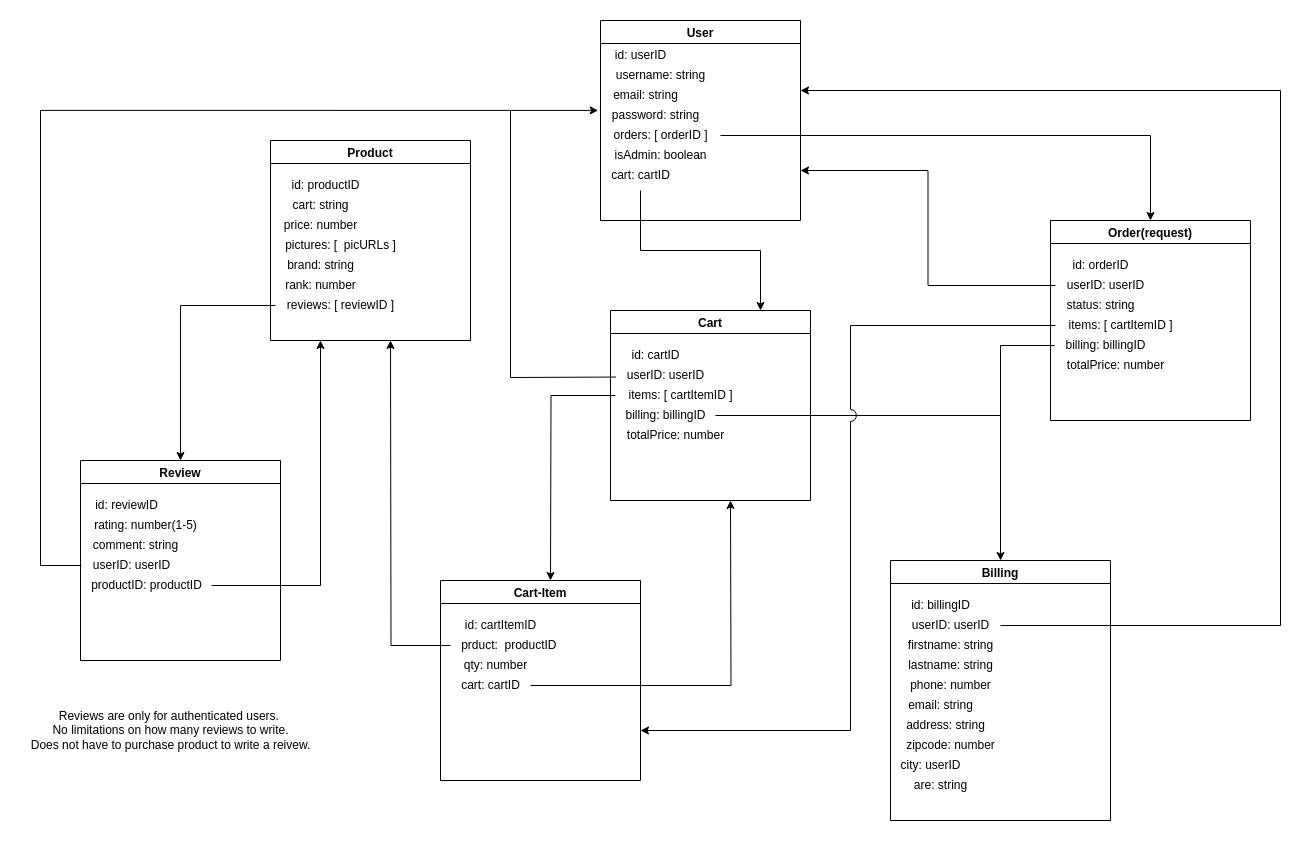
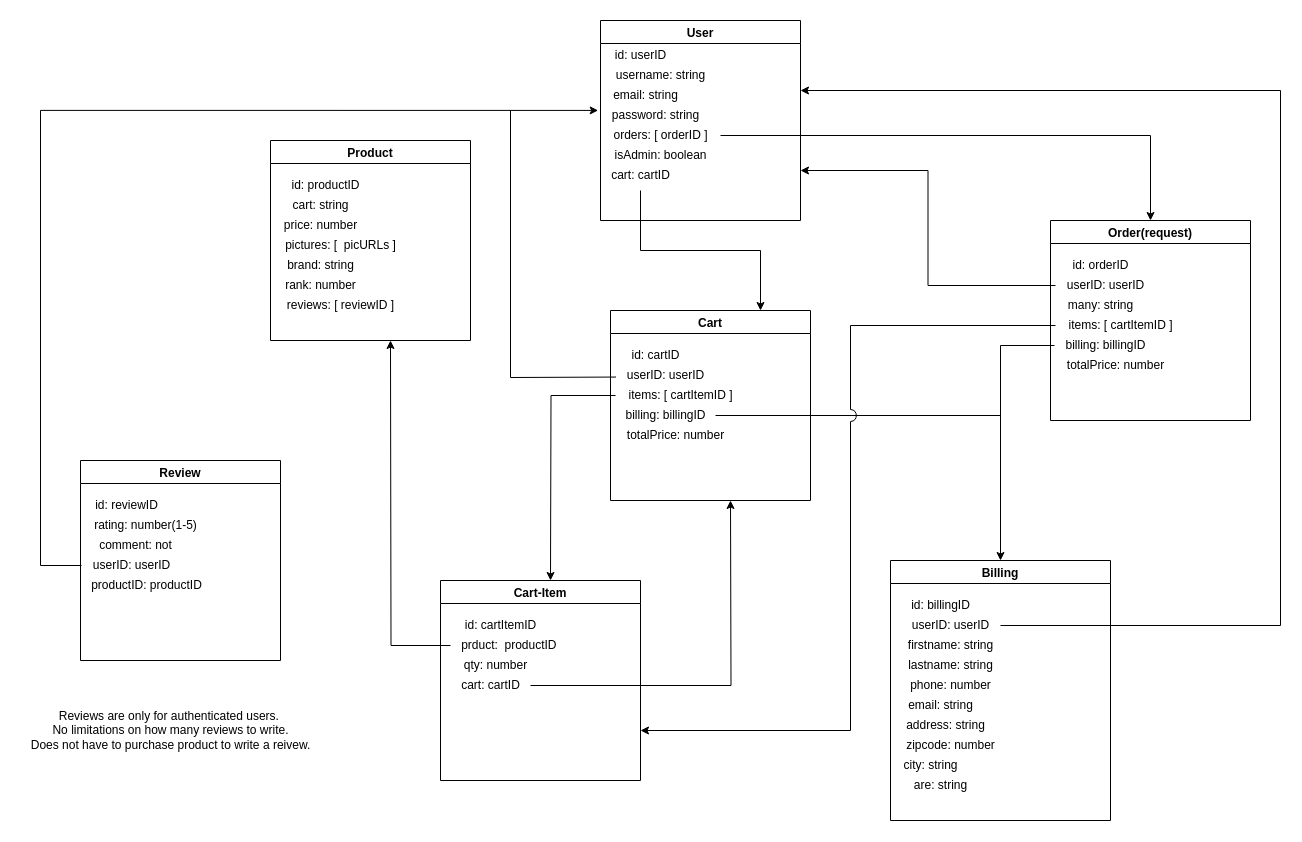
(1101, 306) -> (1101, 306)
(181, 332) -> none
(321, 521) -> none
(136, 546) -> (136, 546)
(931, 766) -> (931, 766)
